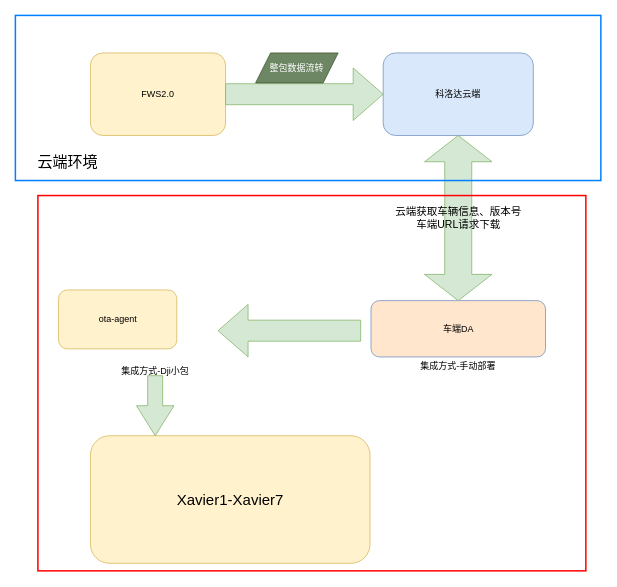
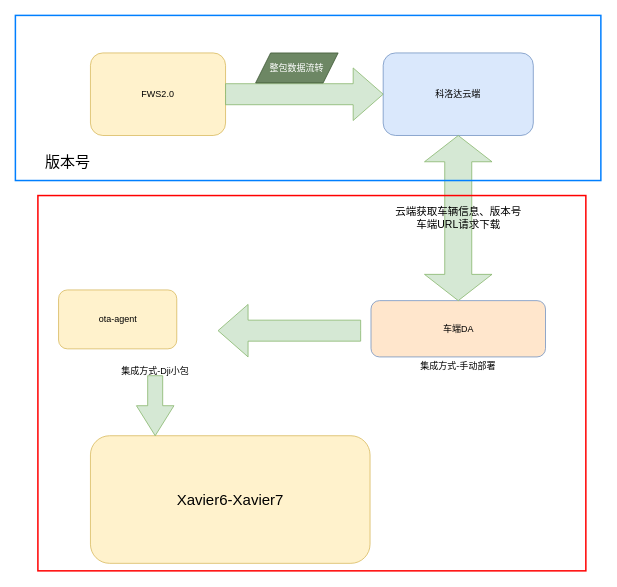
(68, 162) -> (68, 162)
(230, 499) -> (230, 499)
